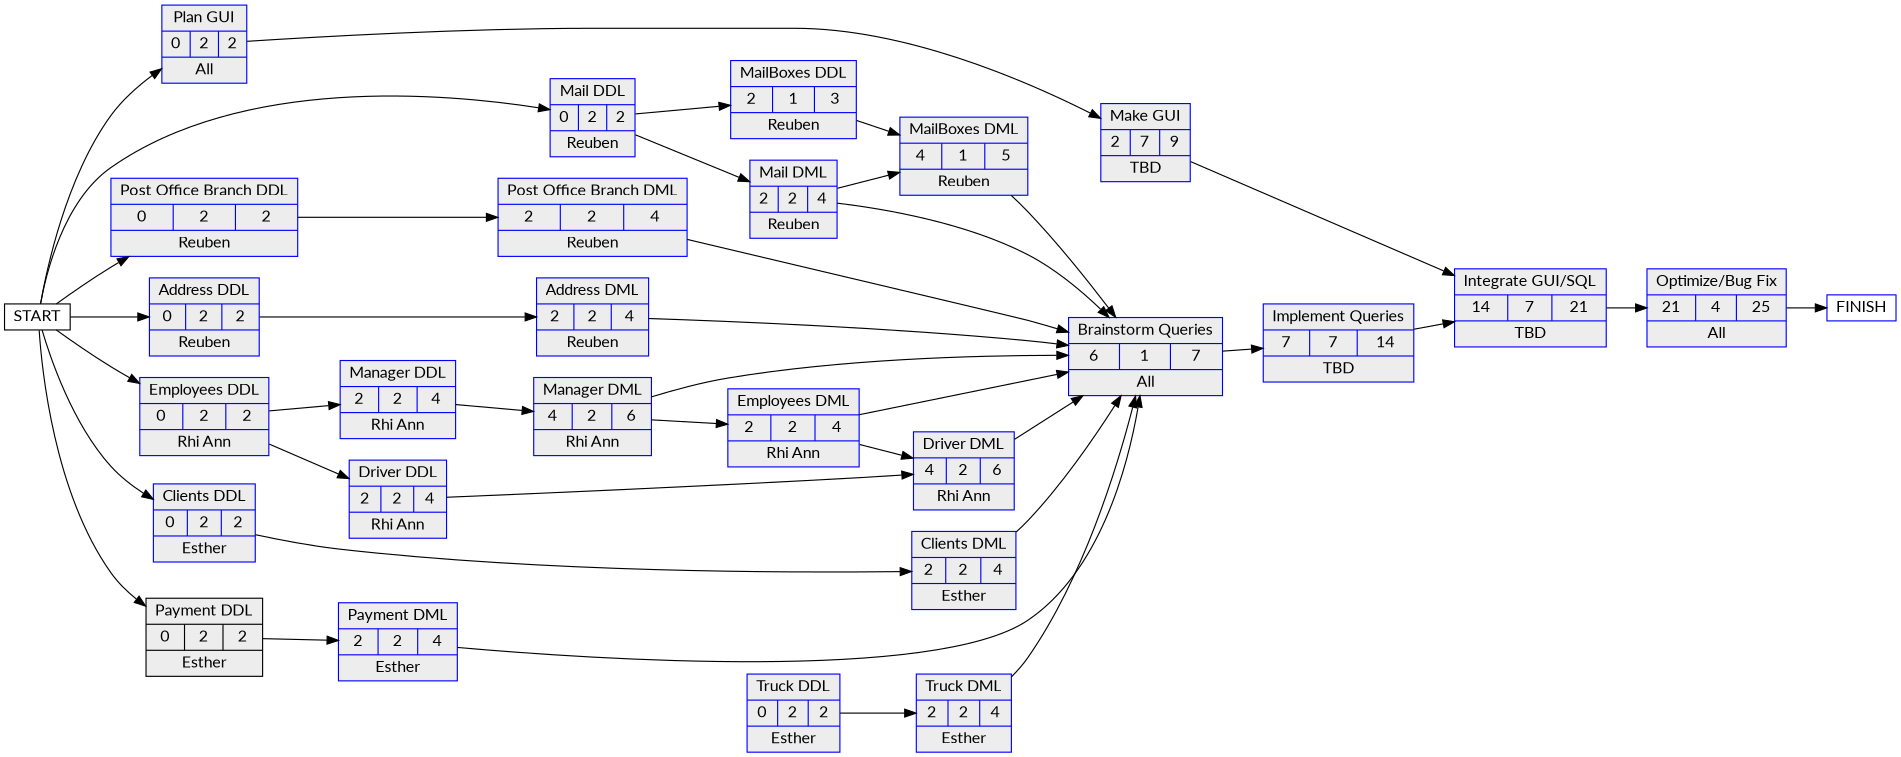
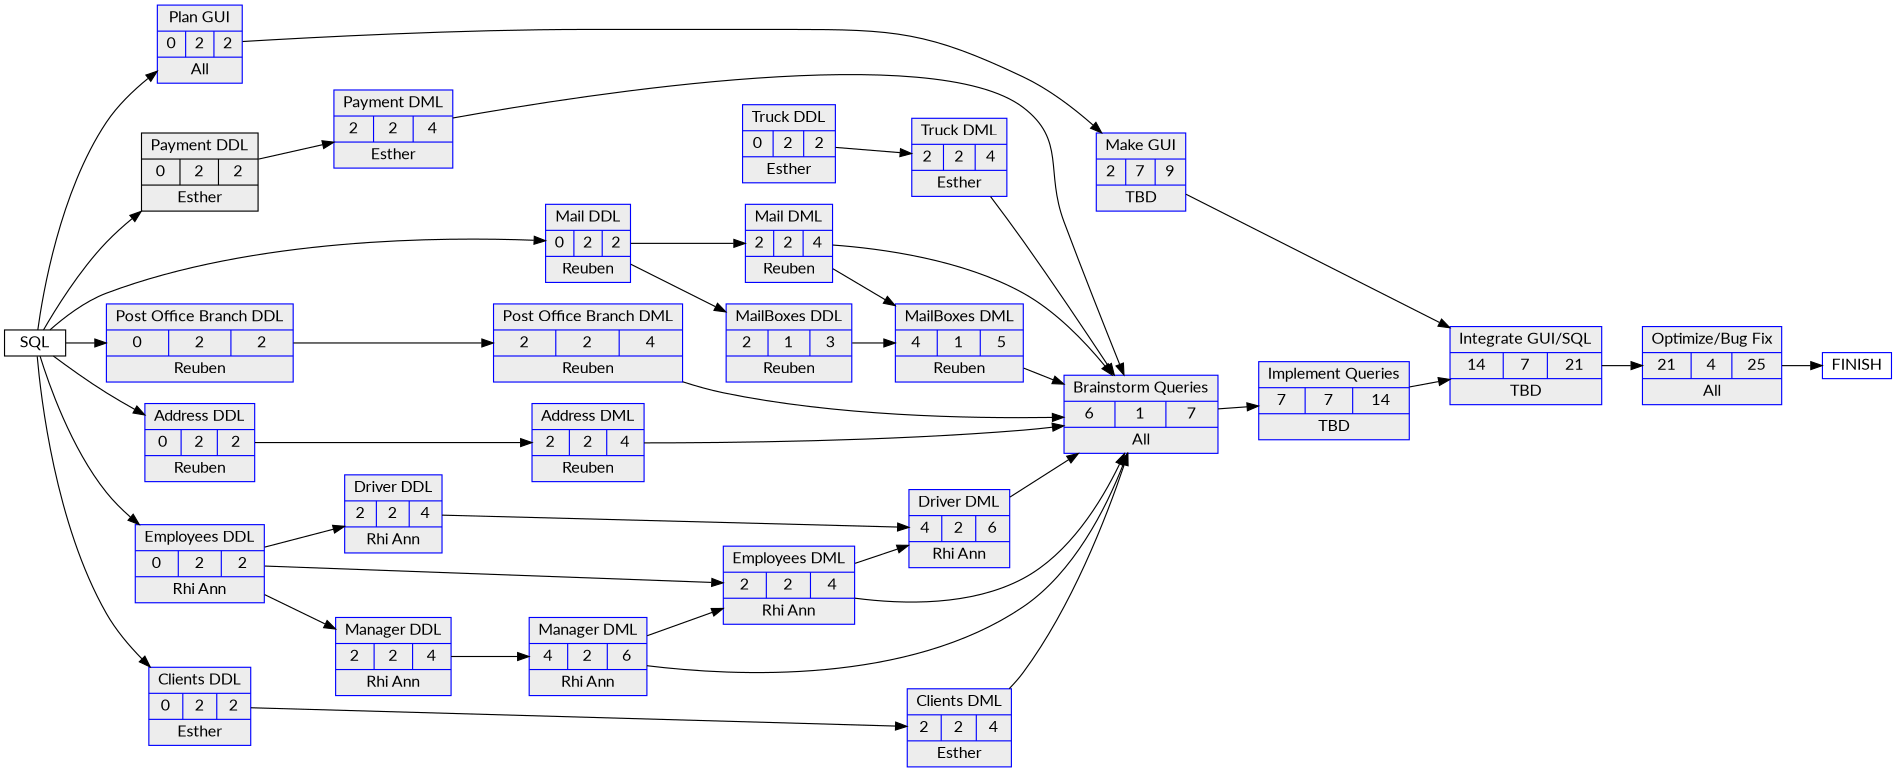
(37, 317) -> (35, 343)
none -> (488, 574)
